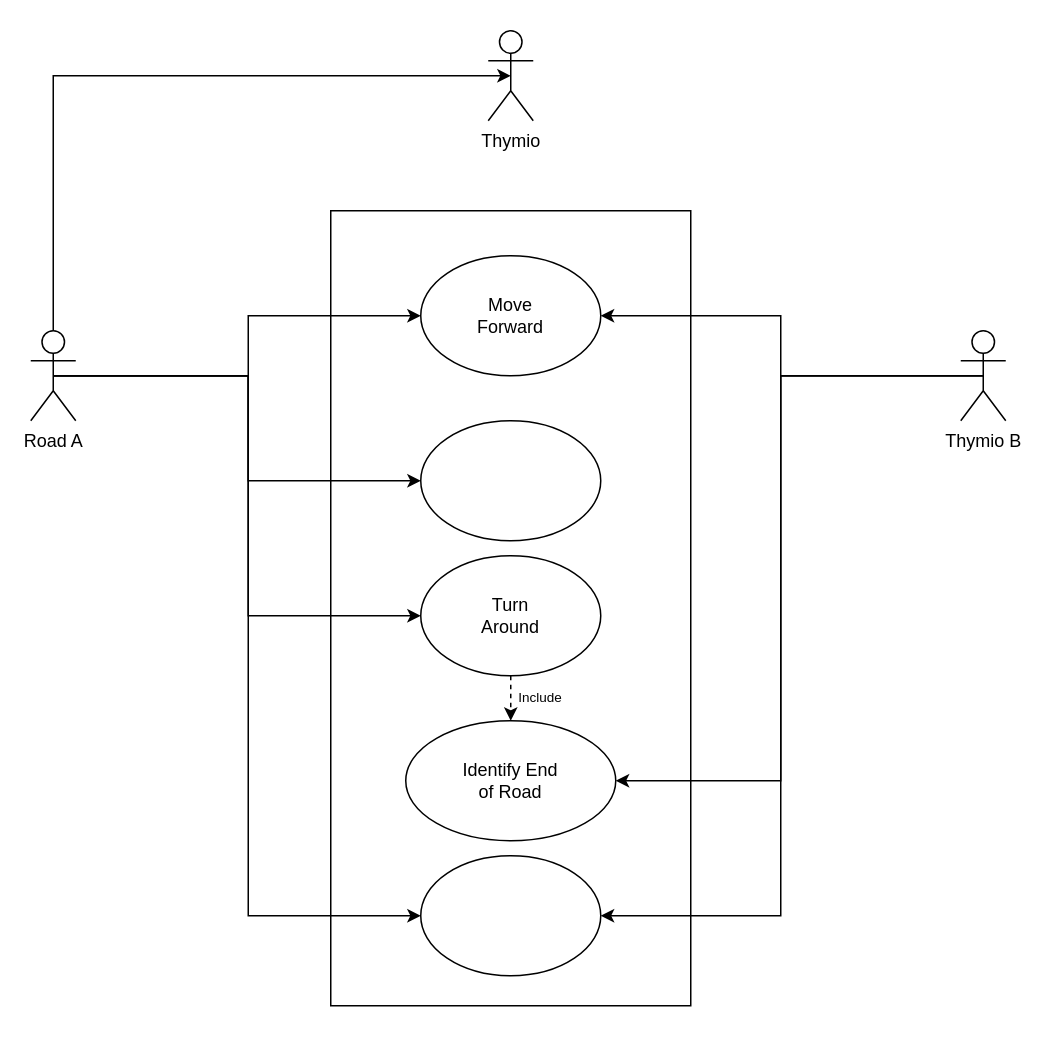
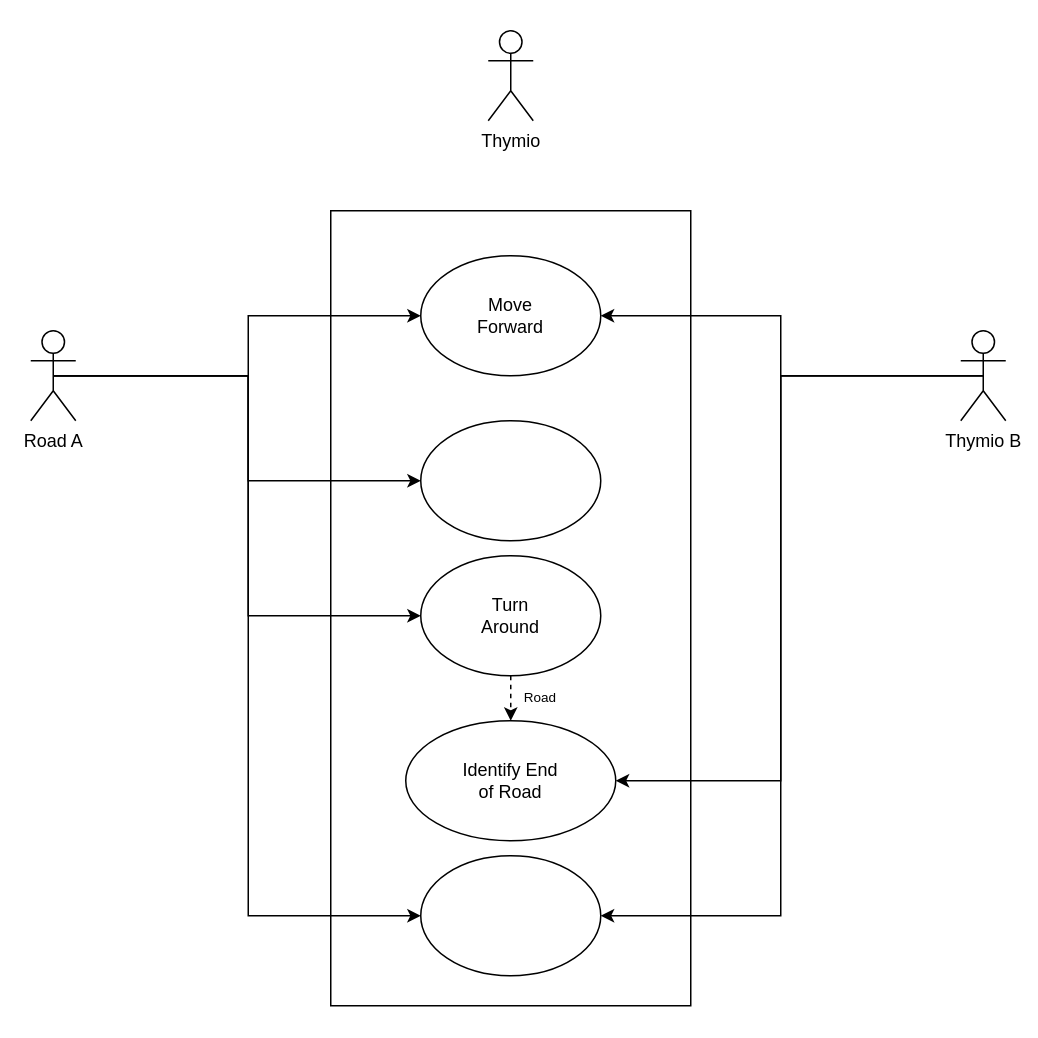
(149, 76) -> none
(541, 698) -> (541, 698)
